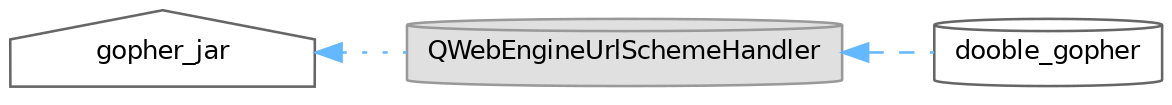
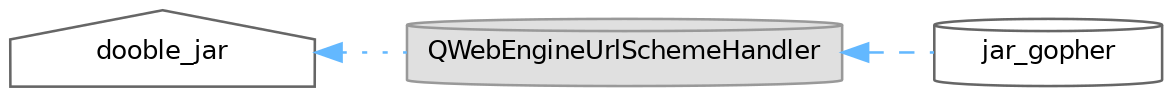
(163, 52) -> (163, 52)
(1048, 52) -> (1048, 52)
